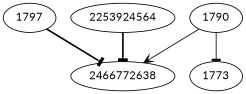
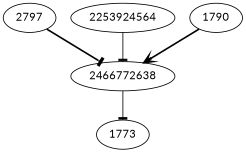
(30, 18) -> (30, 18)
(175, 44) -> (175, 44)
(123, 45) -> (123, 45)
(216, 45) -> (123, 103)
